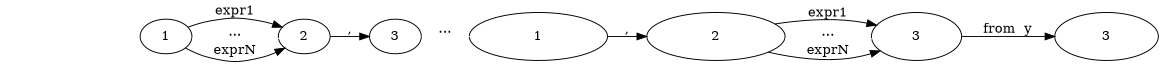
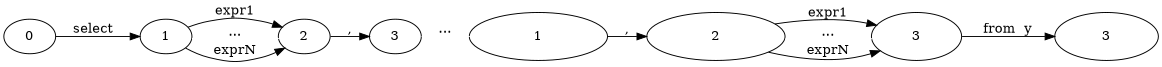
none -> (30, 36)
